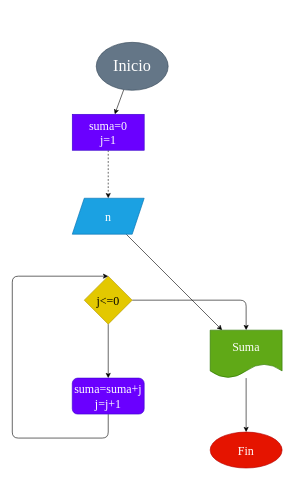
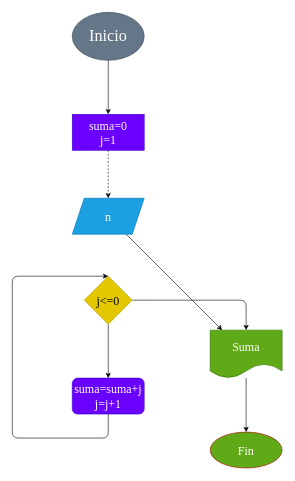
(132, 66) -> (108, 36)
(246, 450) -> (246, 450)
